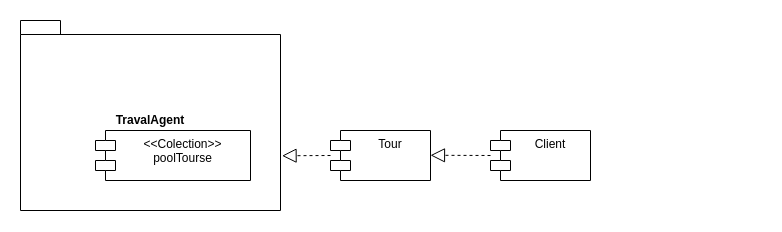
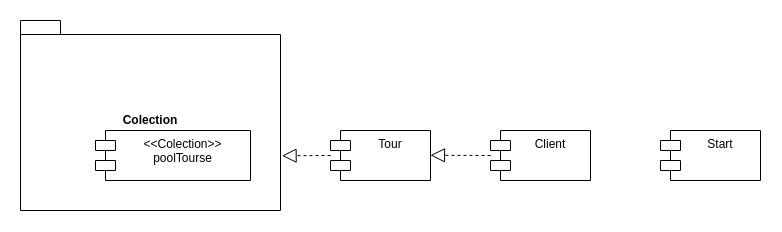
(151, 121) -> (151, 121)
none -> (711, 156)
